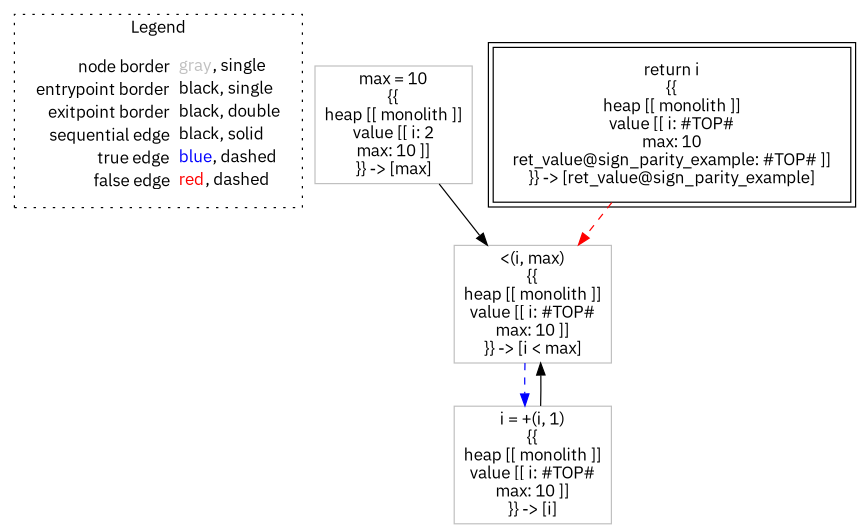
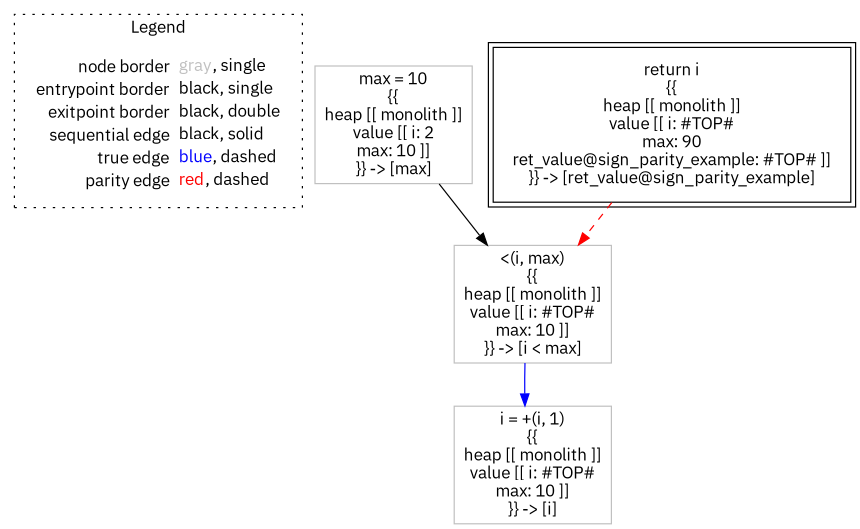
(672, 142) -> (672, 142)
(134, 181) -> (130, 181)
(525, 378) -> (525, 378)
(541, 391) -> none
